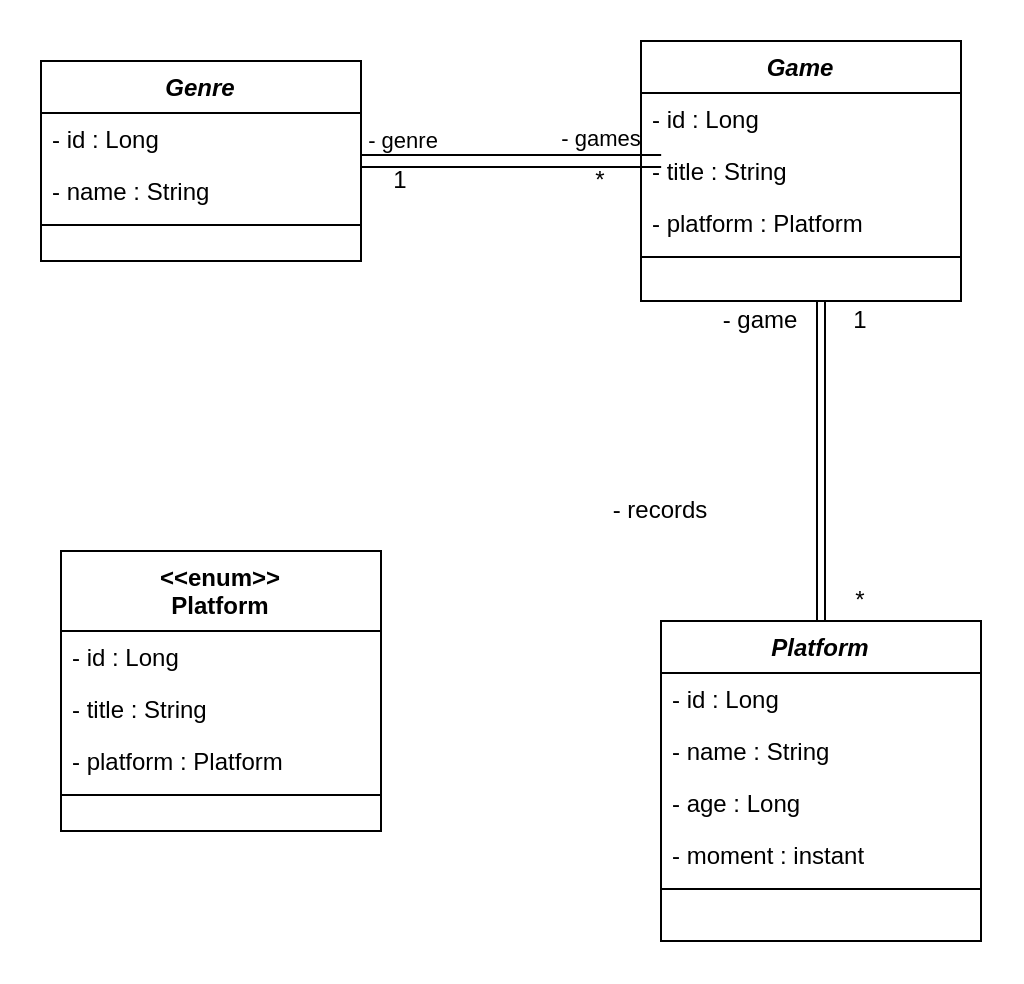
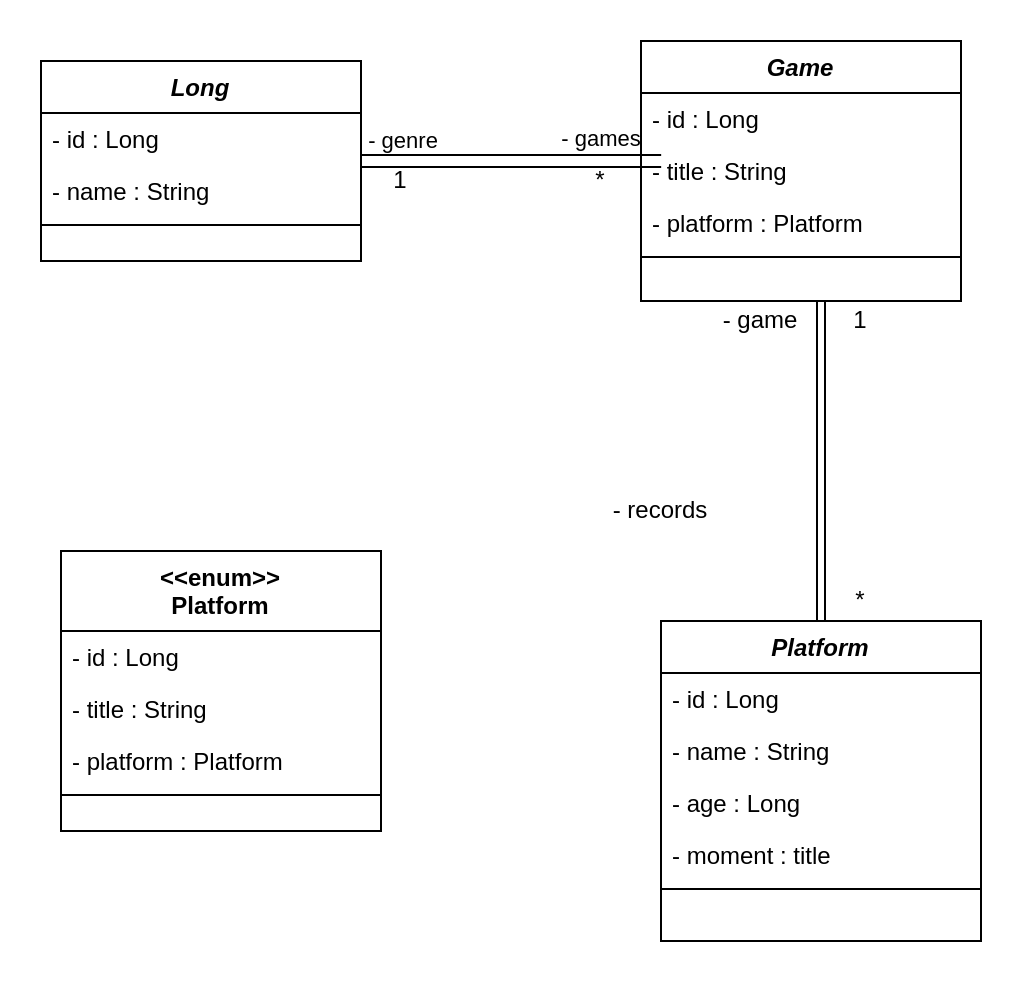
(200, 88) -> (200, 88)
(777, 856) -> (761, 856)
